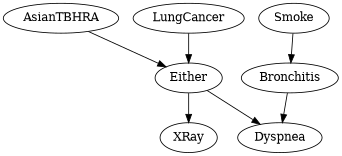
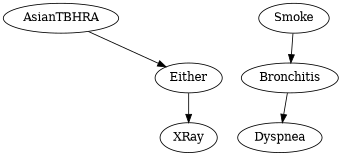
(189, 18) -> none
(230, 105) -> none
